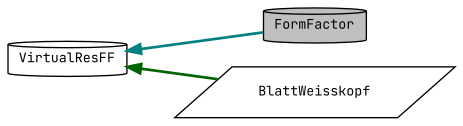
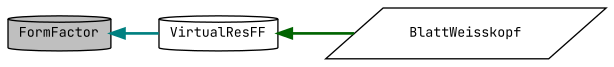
(202, 41) -> (142, 33)
